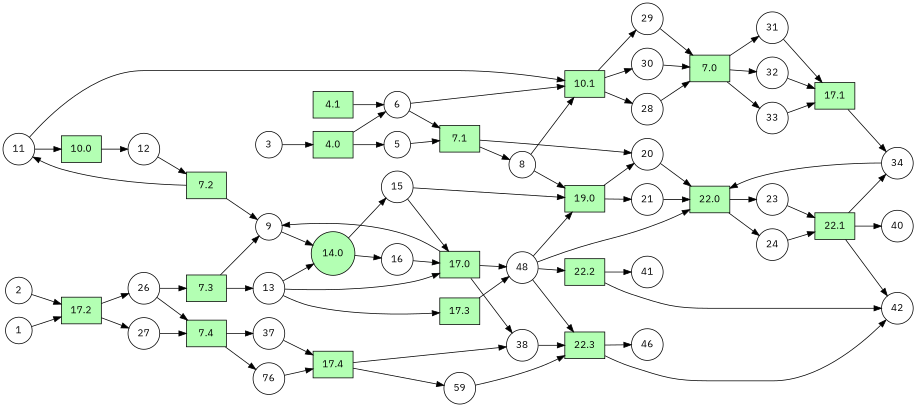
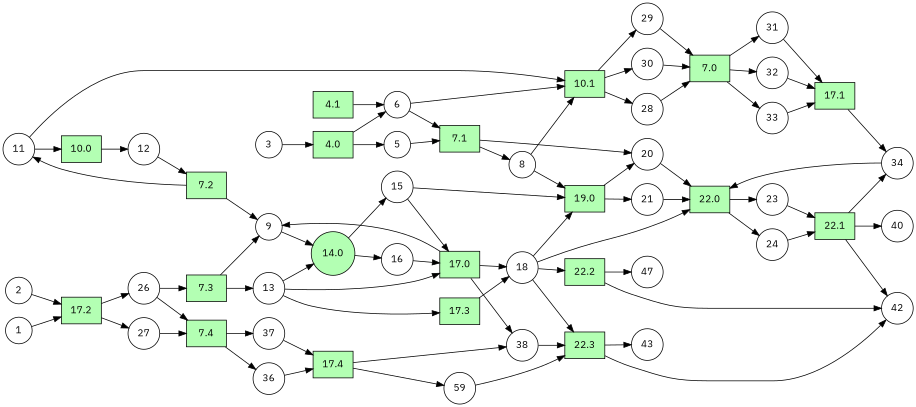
(522, 268) -> (522, 268)
(647, 272) -> (647, 272)
(647, 345) -> (647, 345)
(269, 379) -> (269, 379)
